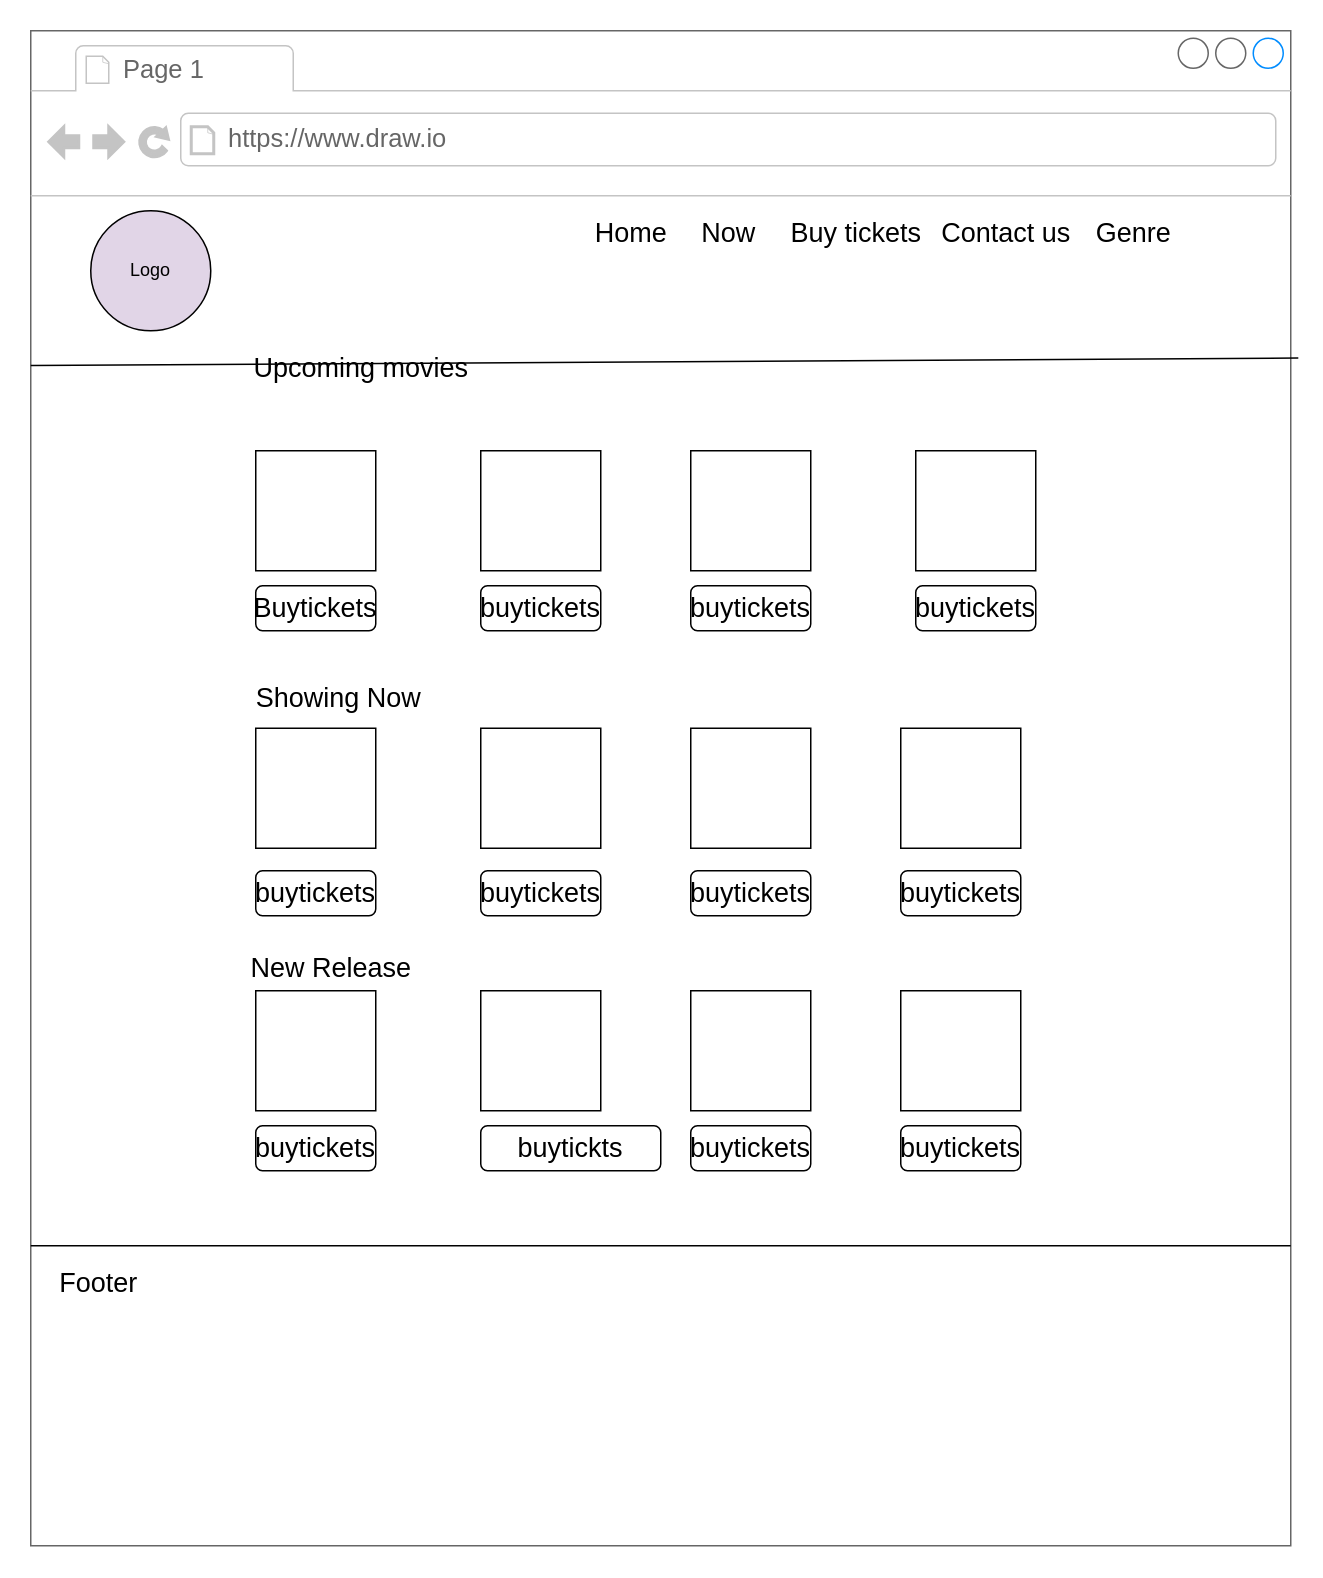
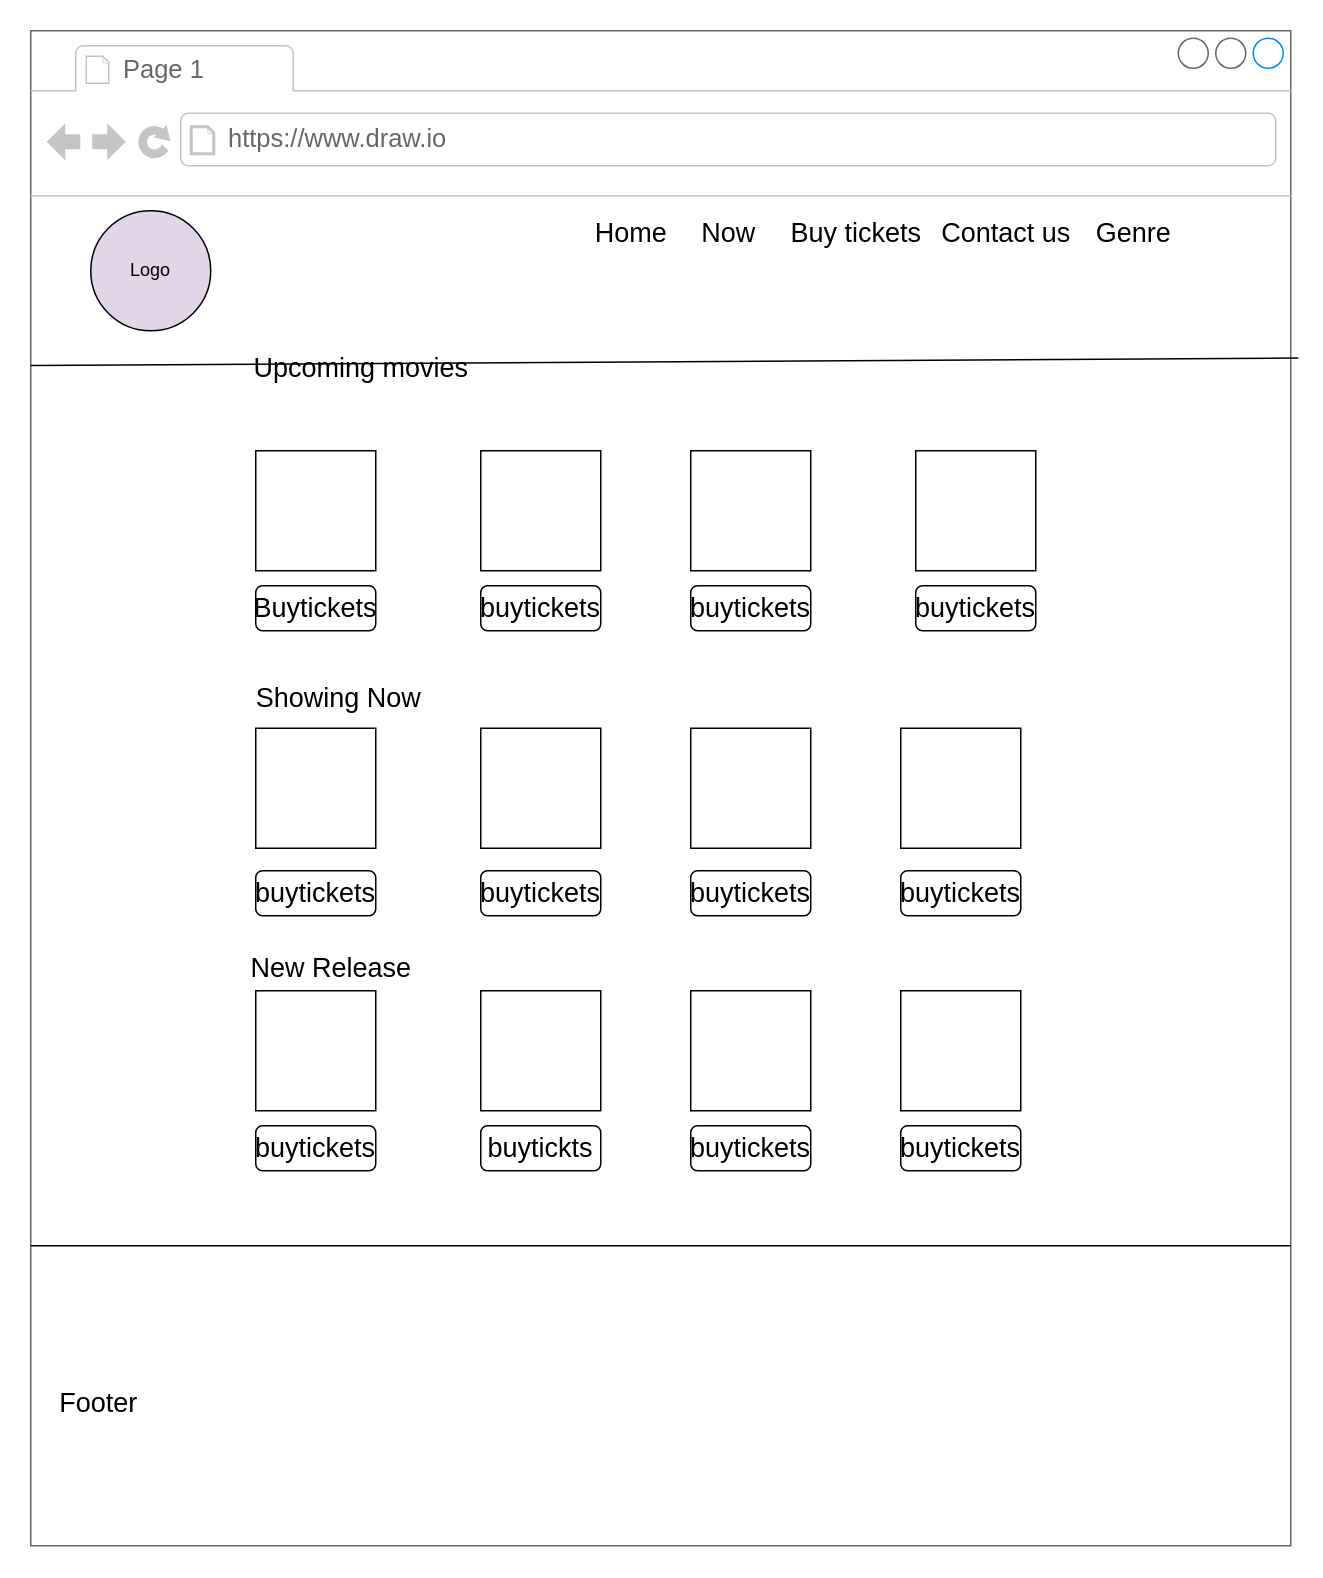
(571, 1148) -> (541, 1148)
(98, 1283) -> (98, 1403)
